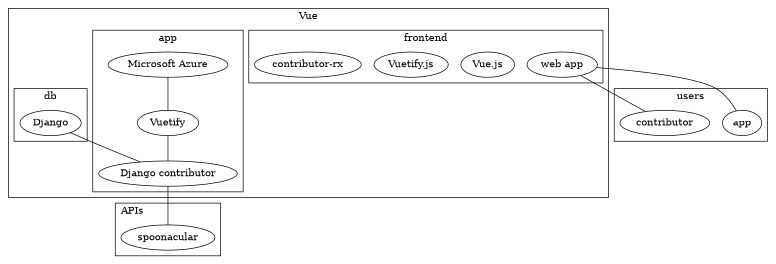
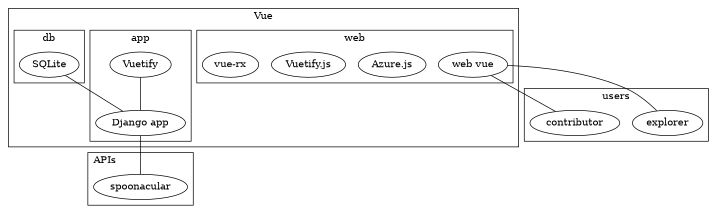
(426, 38) -> (355, 38)
(168, 65) -> none
(308, 65) -> (231, 65)
(488, 65) -> (392, 65)
(562, 65) -> (473, 65)
(51, 123) -> (49, 65)
(742, 123) -> (668, 123)
(168, 174) -> (141, 123)
